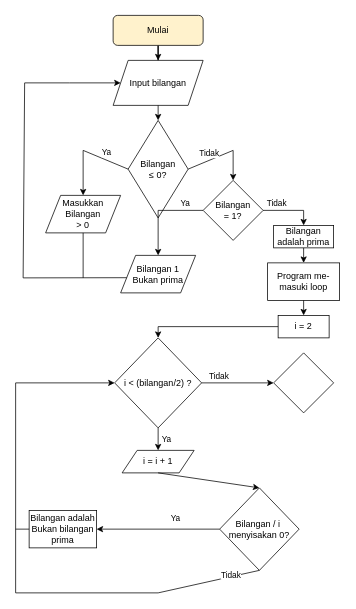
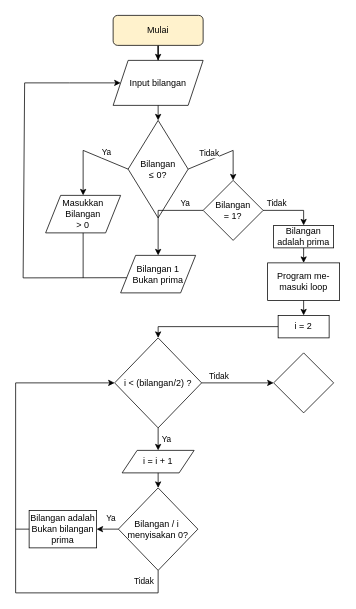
(259, 529) -> (158, 529)
